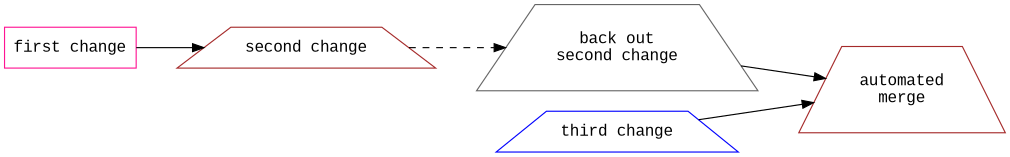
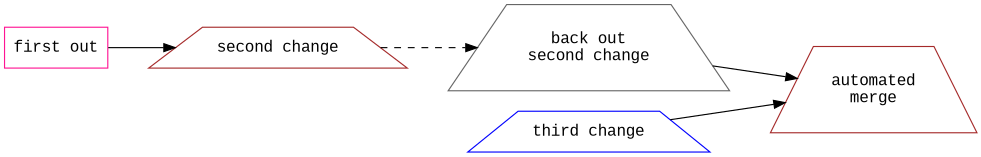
(70, 48) -> (56, 48)
